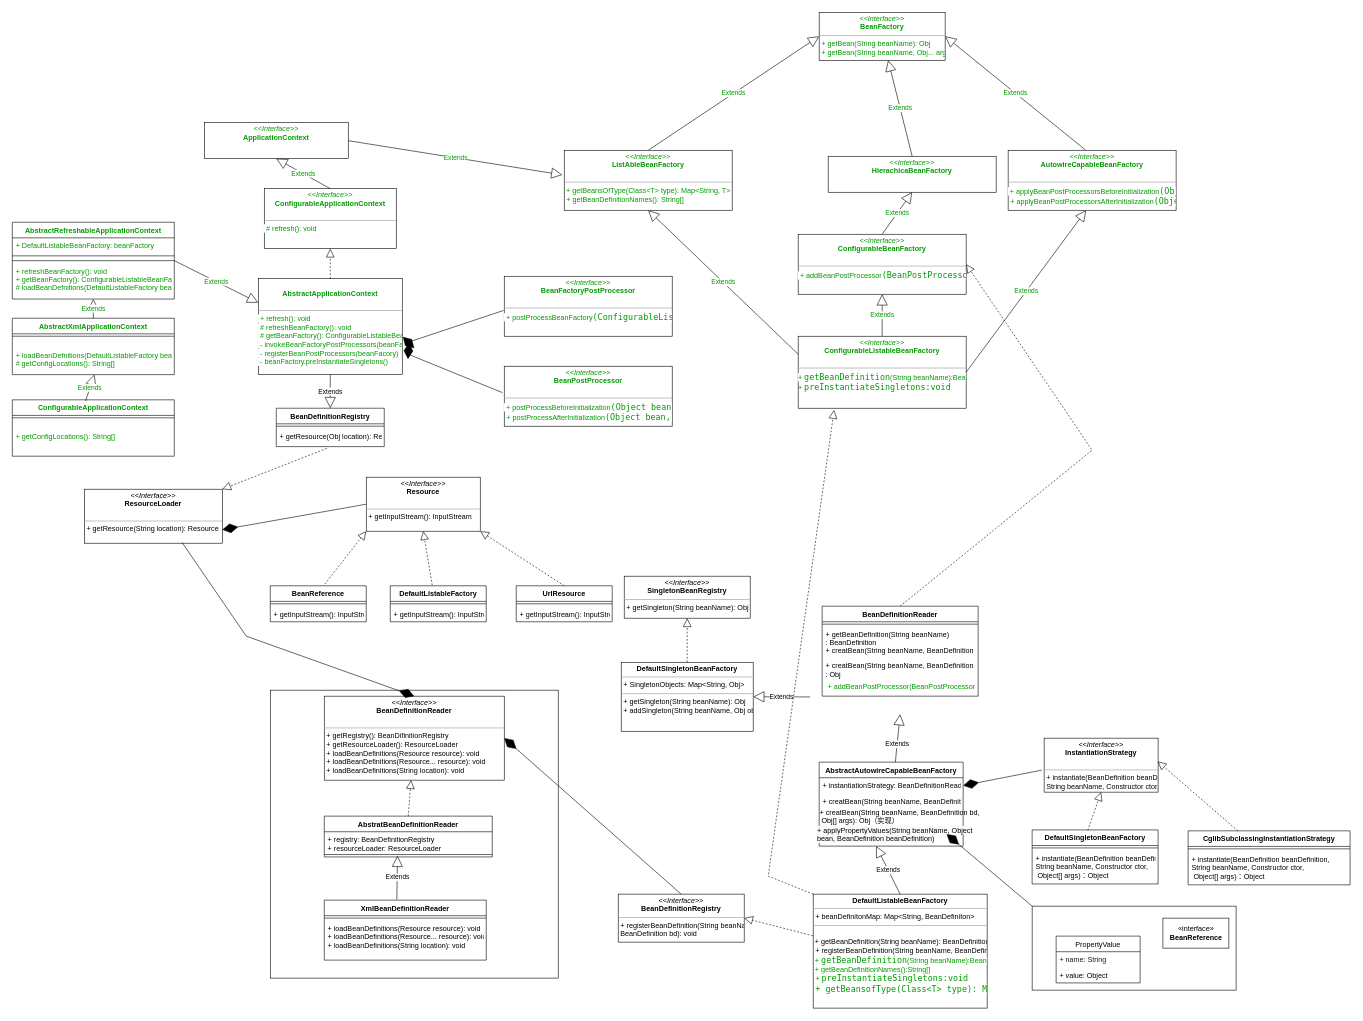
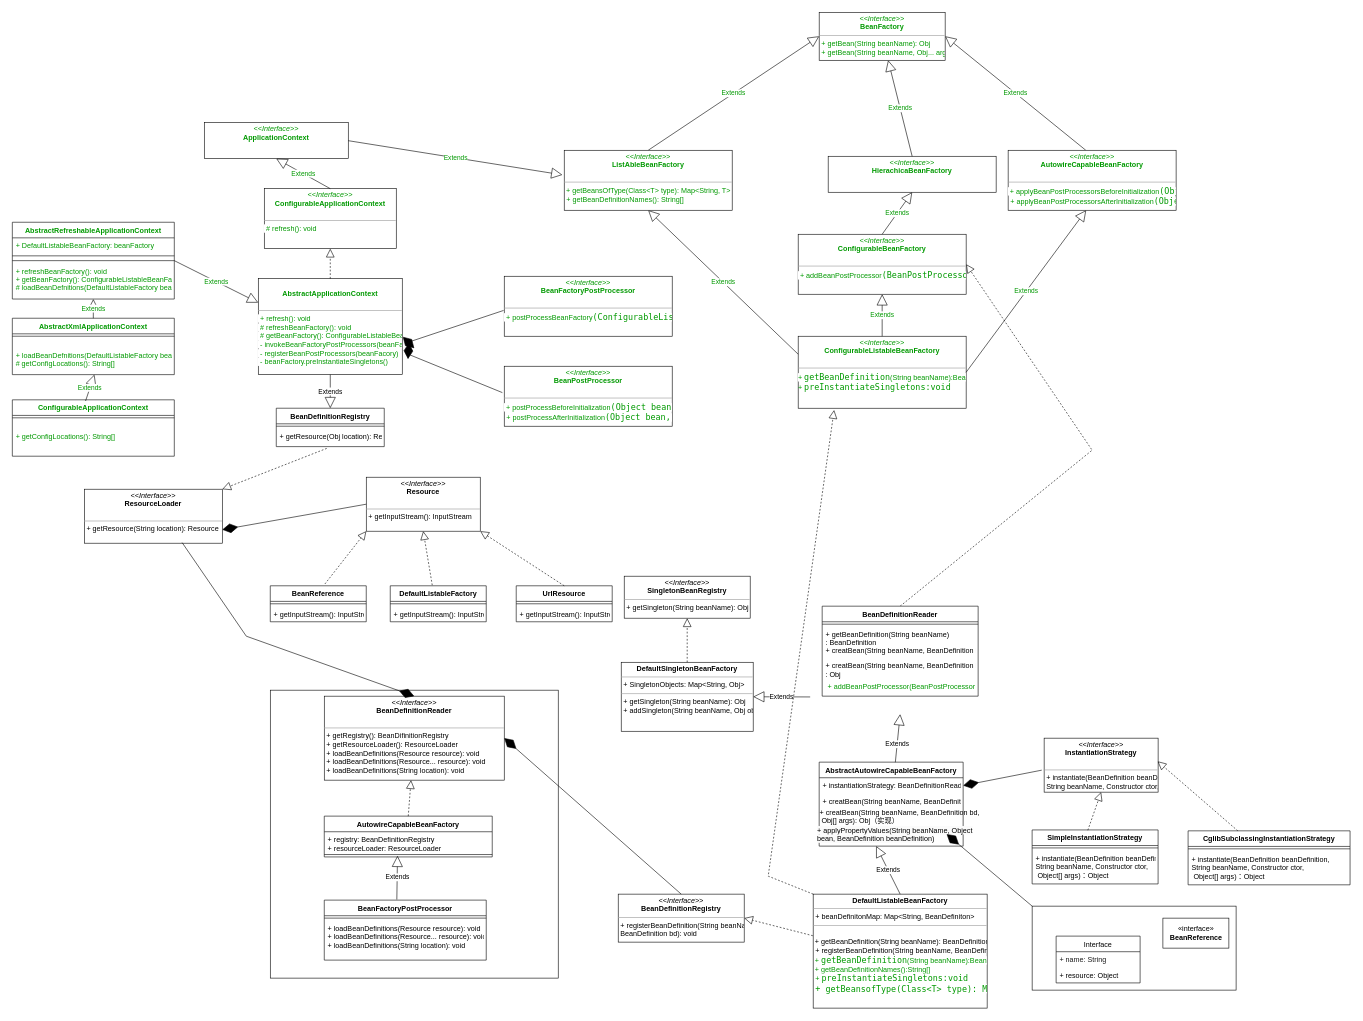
(408, 824) -> (408, 824)
(1095, 838) -> (1095, 838)
(405, 908) -> (405, 908)
(1098, 944) -> (1098, 944)
(1086, 976) -> (1093, 976)
